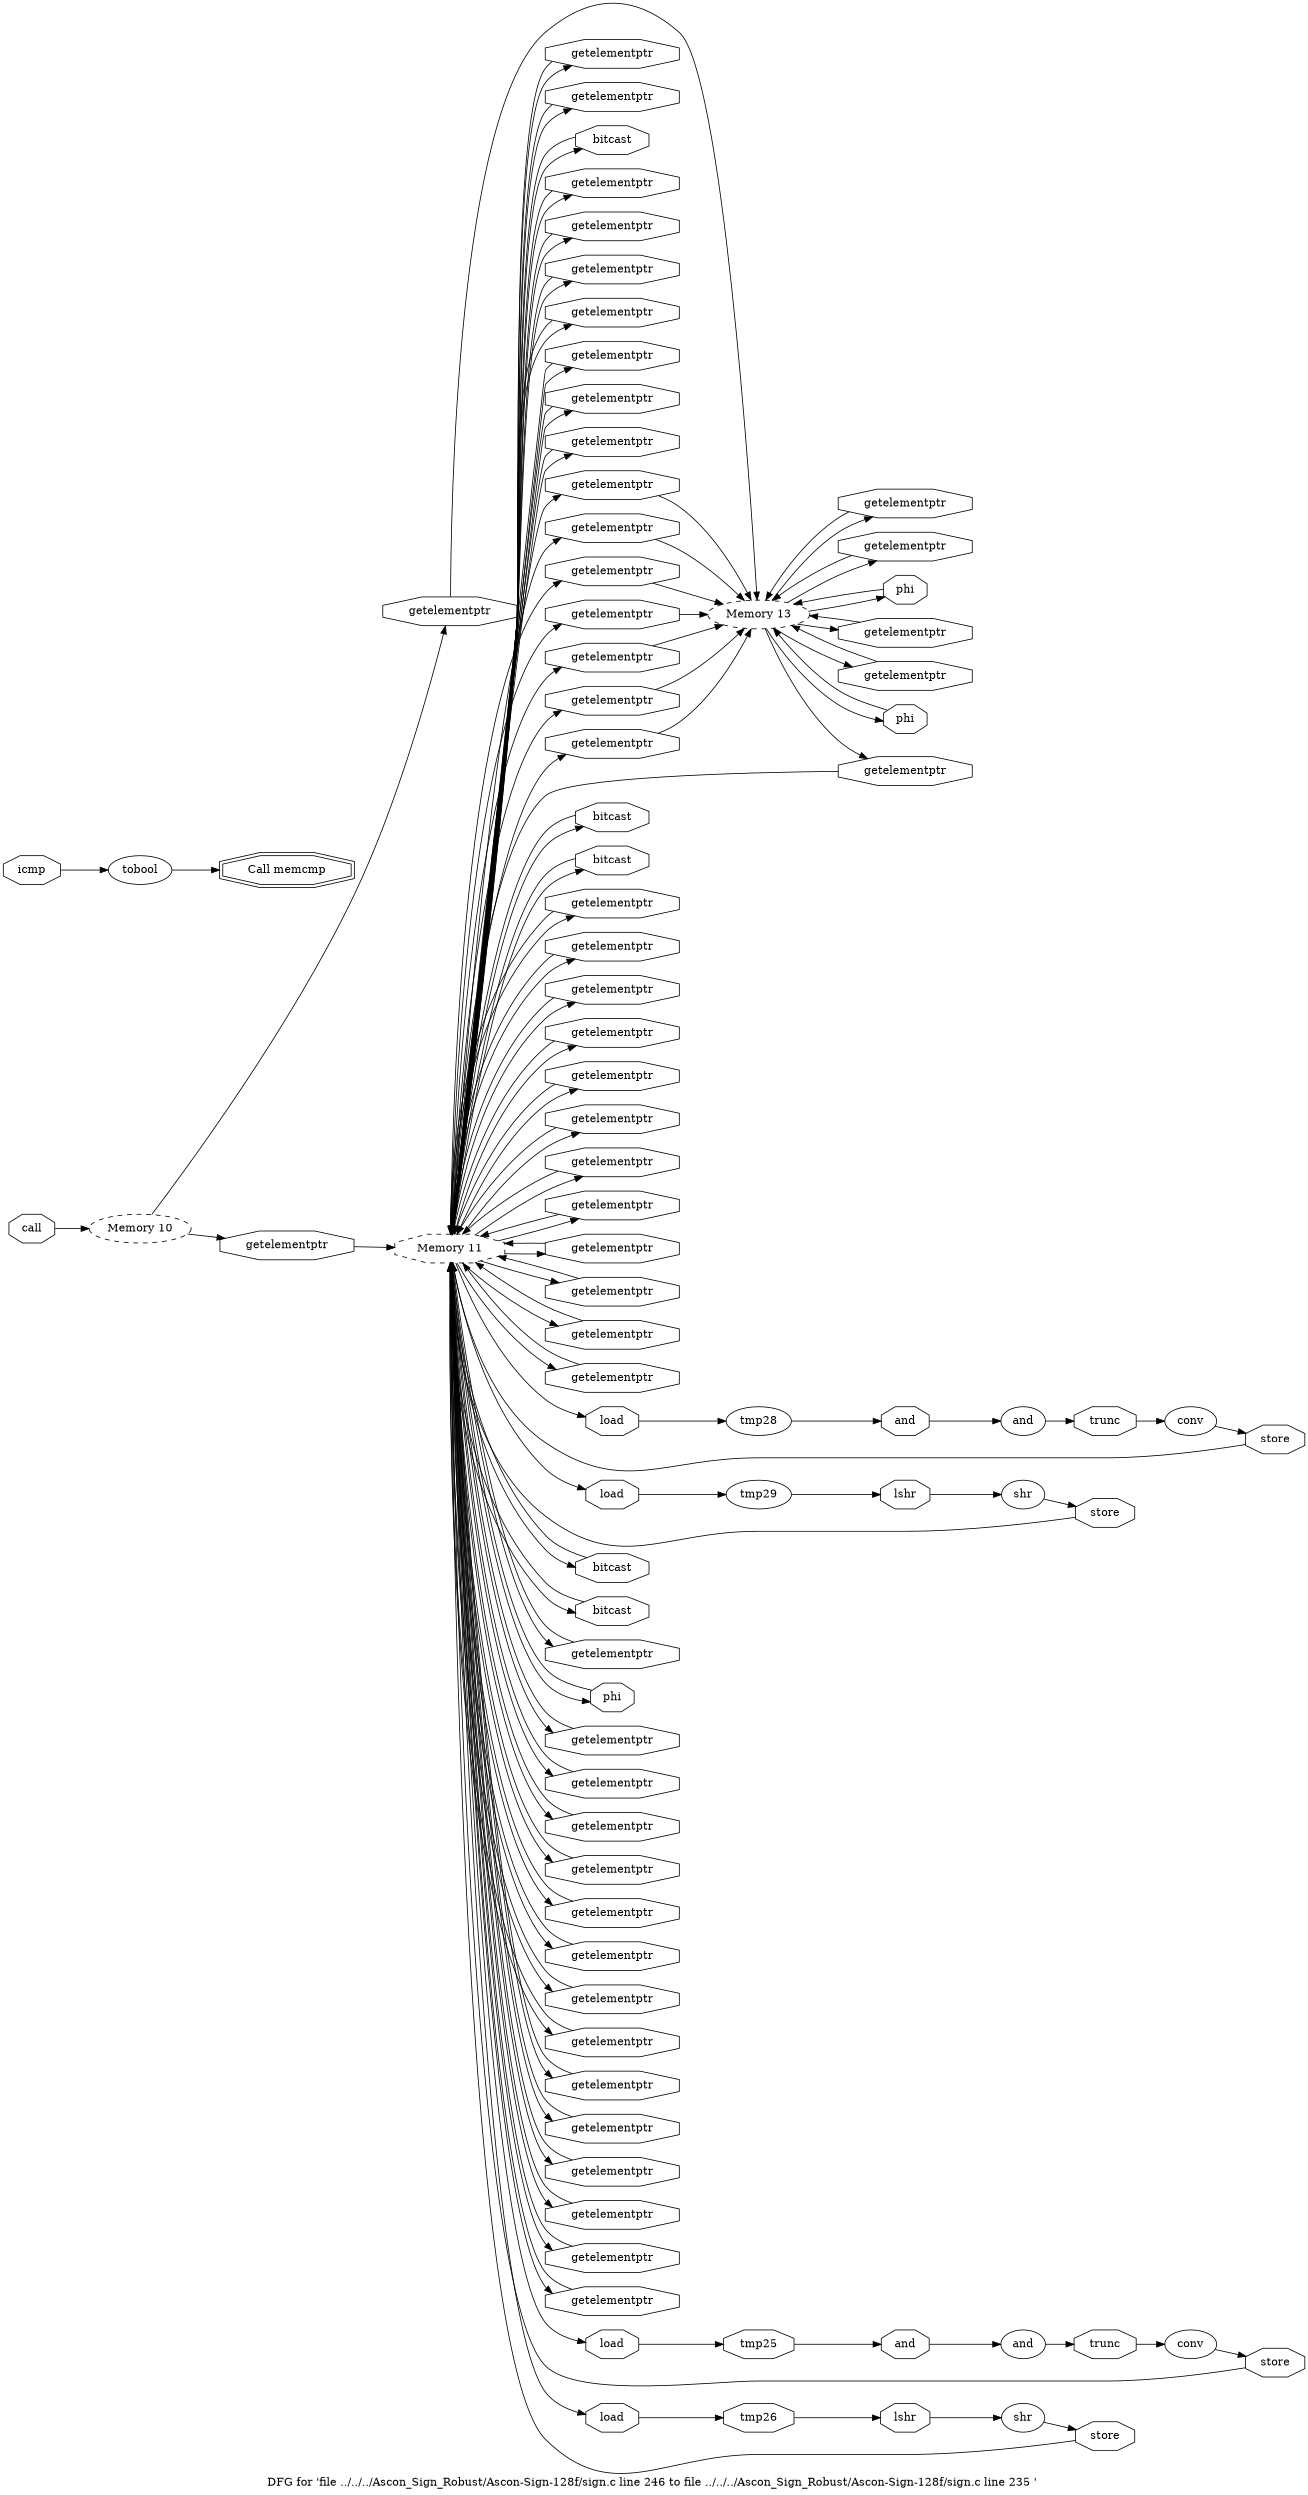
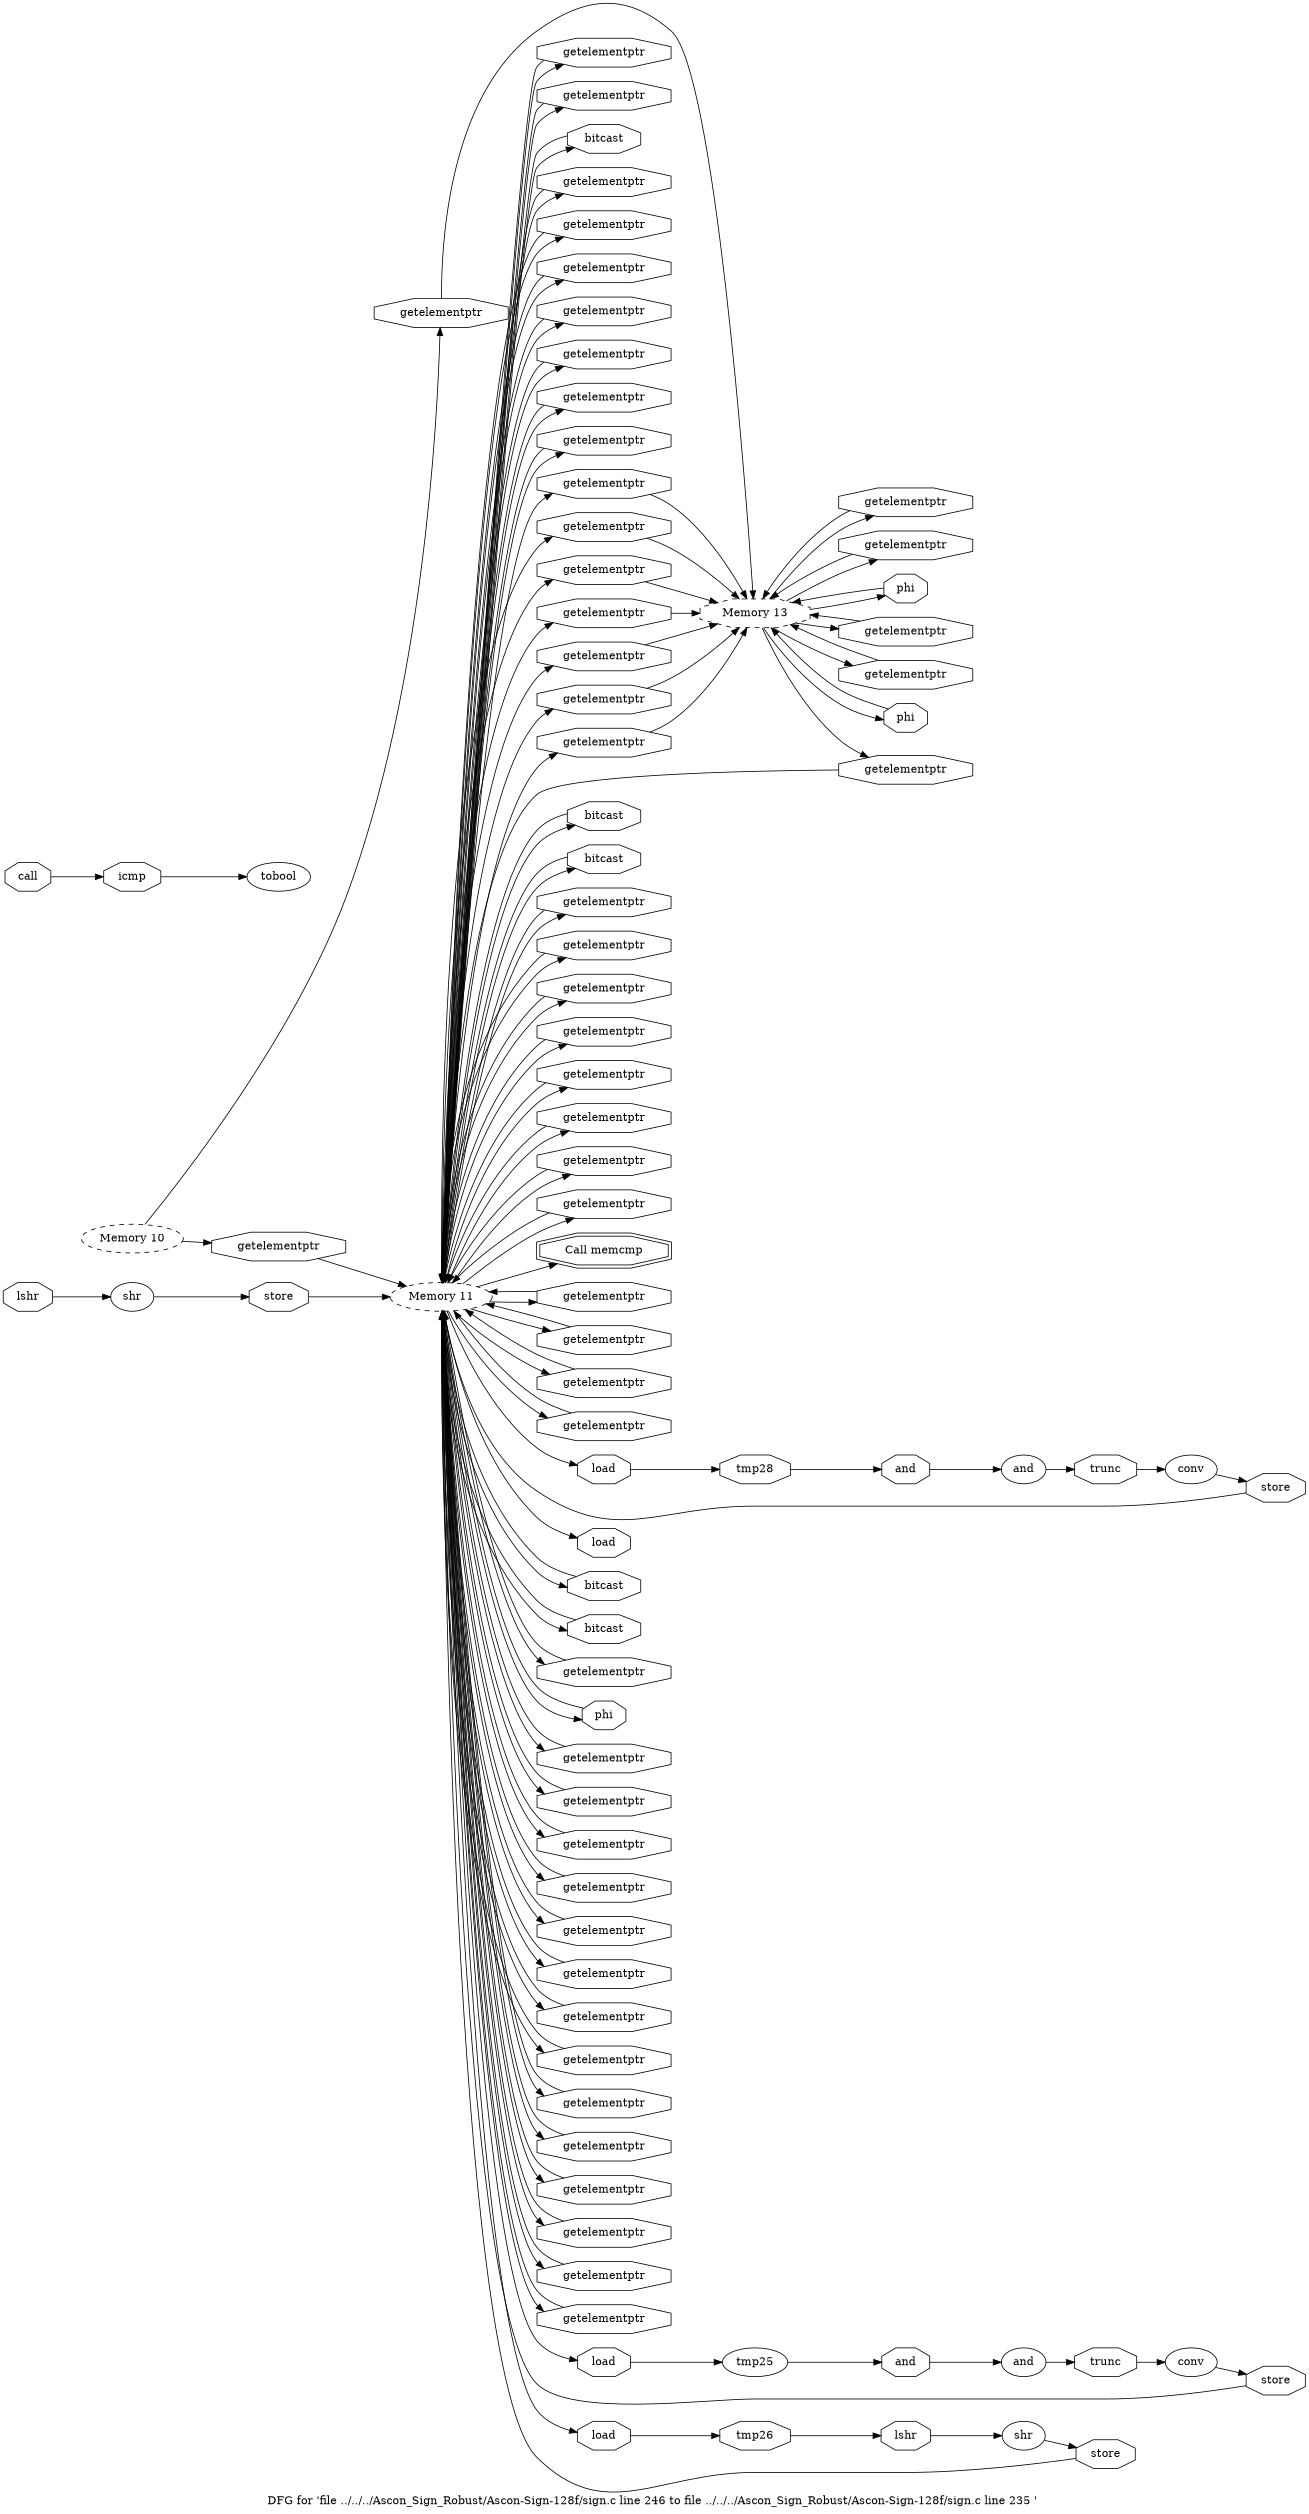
(759, 615) -> (755, 613)
(192, 870) -> (513, 1276)
(68, 1229) -> (73, 877)
(450, 1249) -> (441, 1297)
(759, 1421) -> (755, 1469)
(759, 1495) -> none
(759, 2344) -> (755, 2362)
